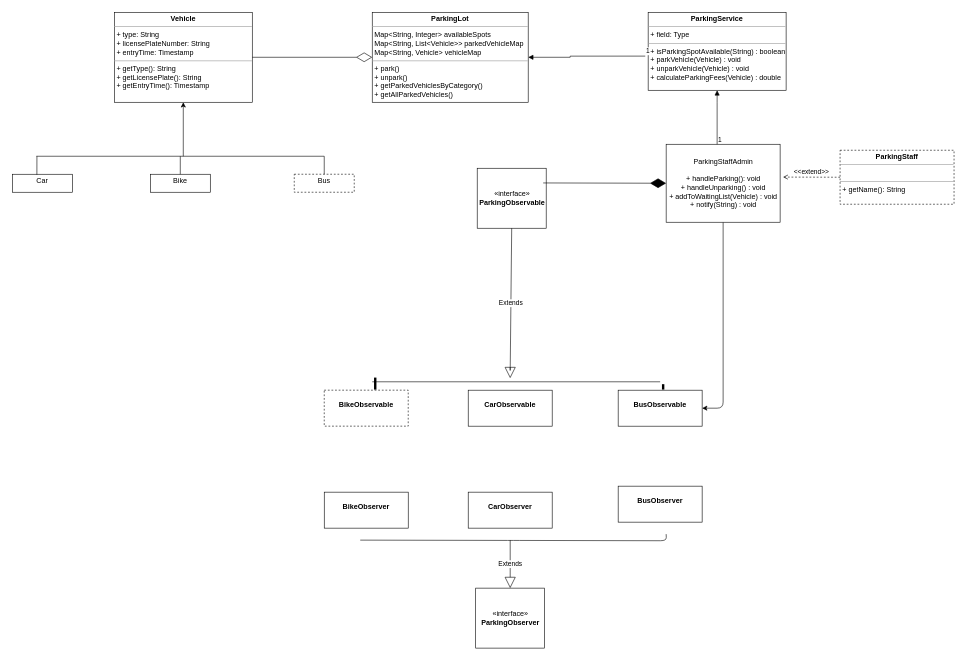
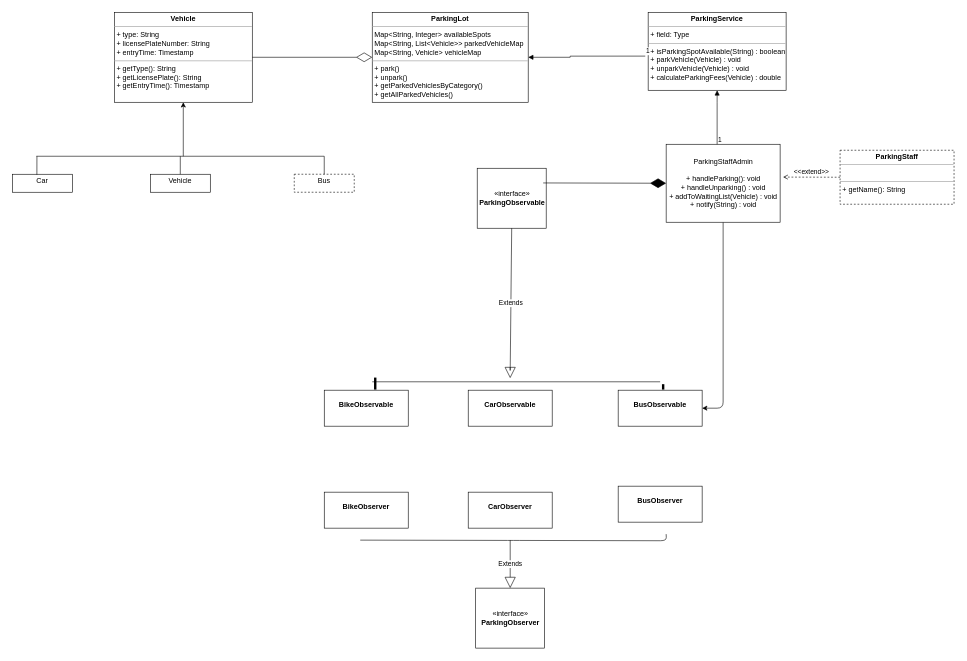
(157, 179) -> (163, 179)
(366, 408) -> (366, 408)
